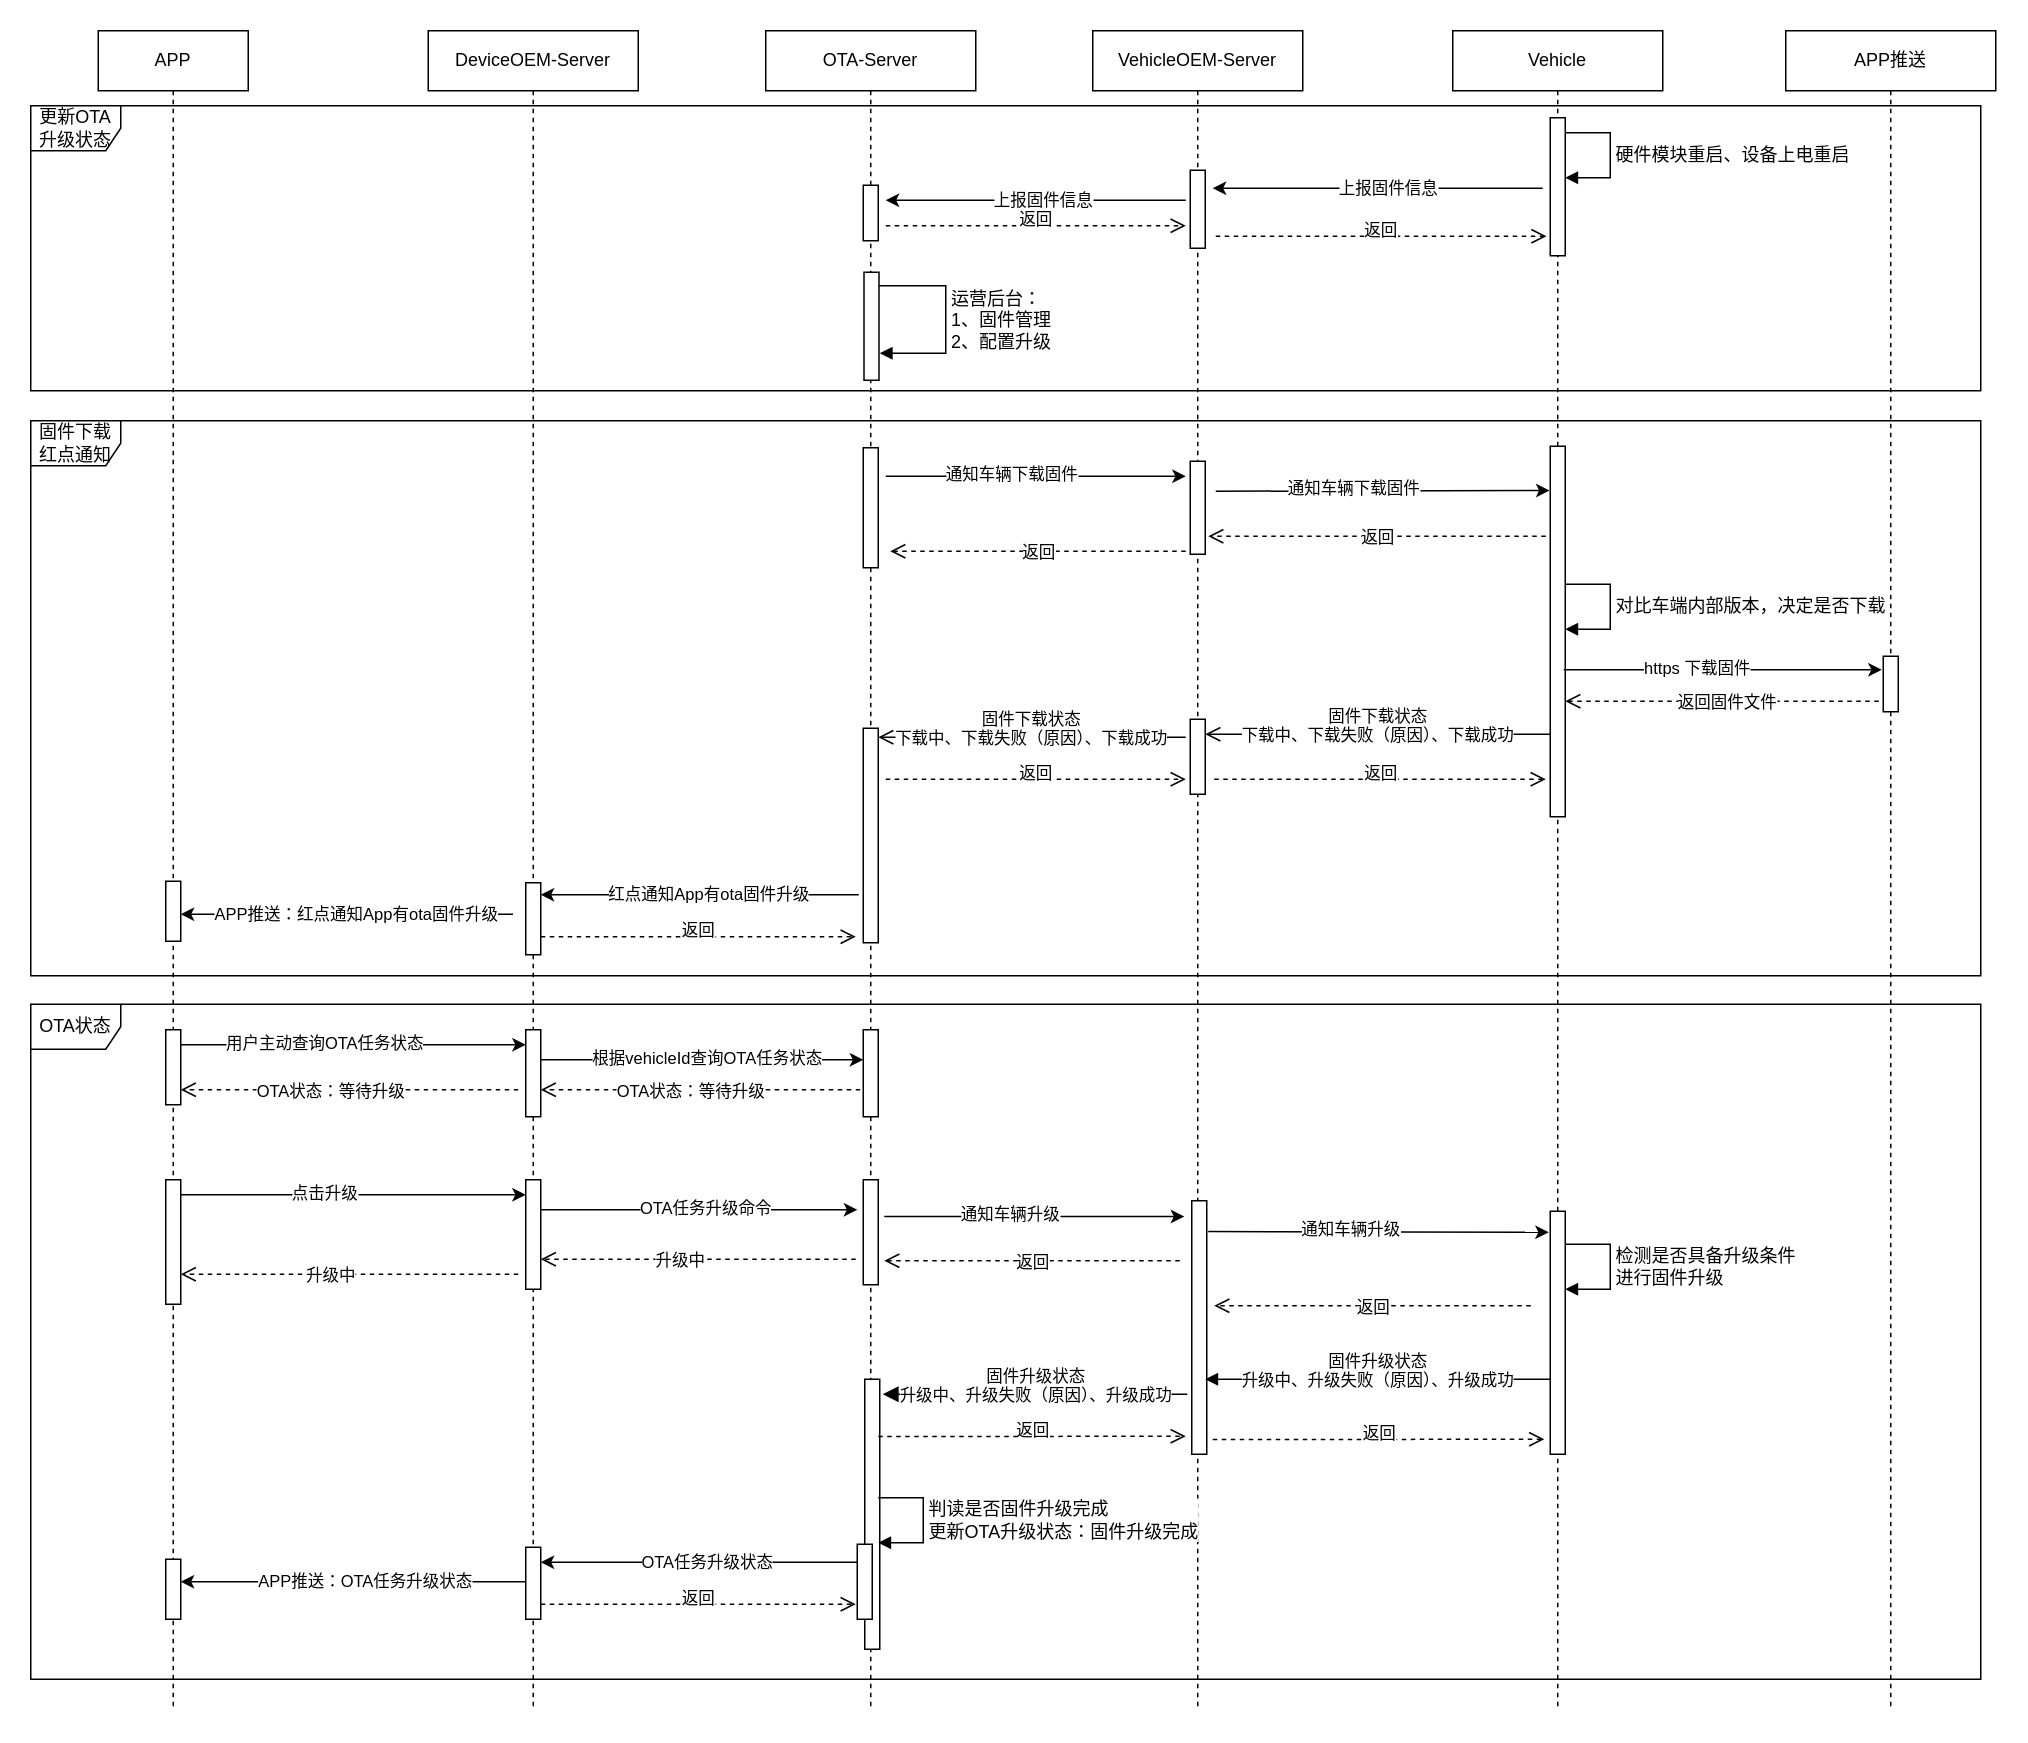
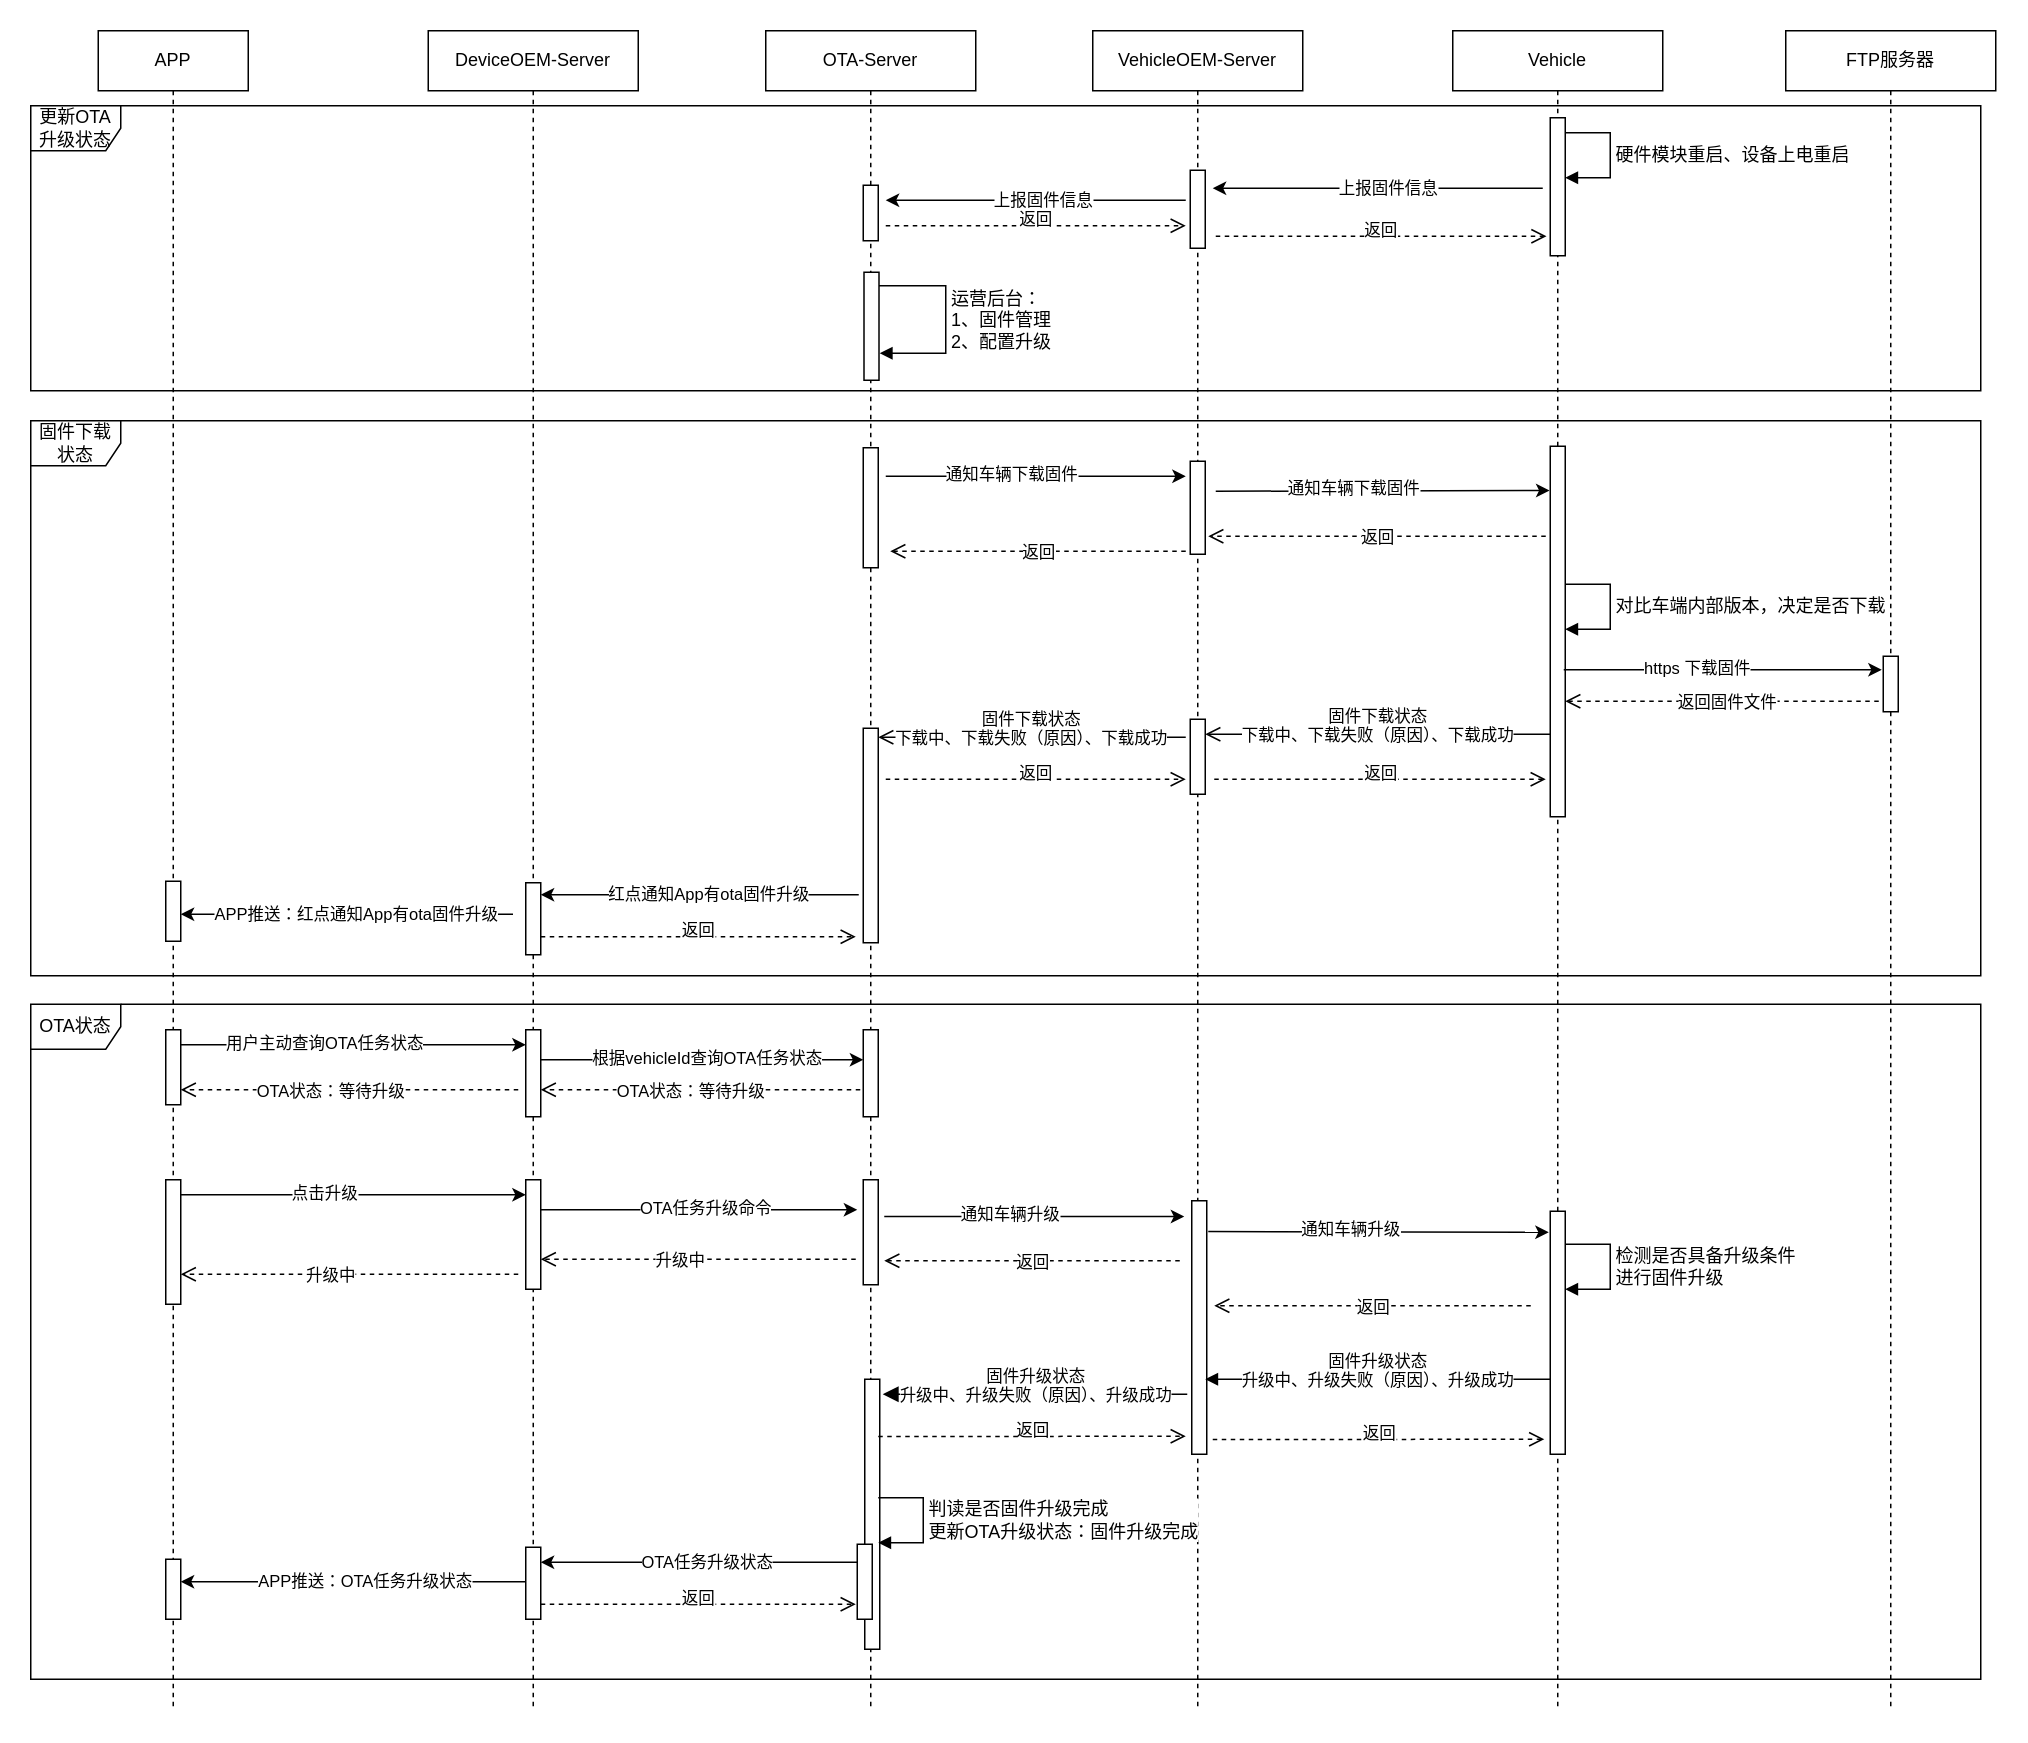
(1891, 61) -> (1891, 61)
(76, 443) -> (76, 443)
